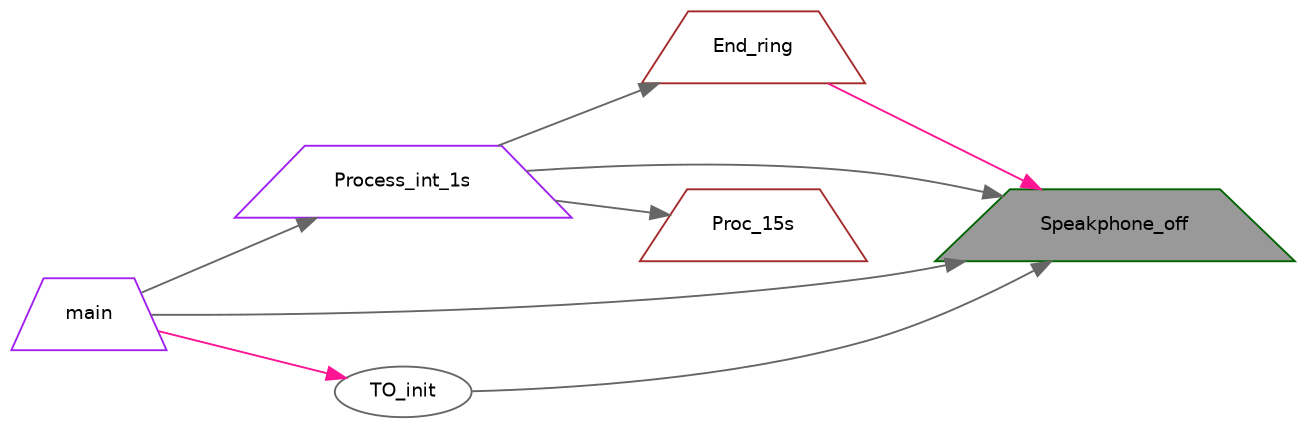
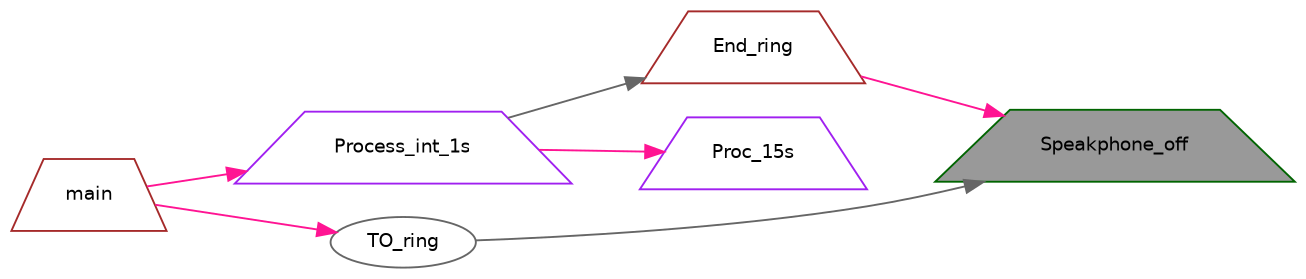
(756, 165) -> none
(603, 207) -> (592, 151)
(753, 225) -> (753, 153)
(220, 259) -> (187, 180)
(550, 306) -> none
(89, 314) -> (89, 195)
(403, 392) -> (403, 242)
